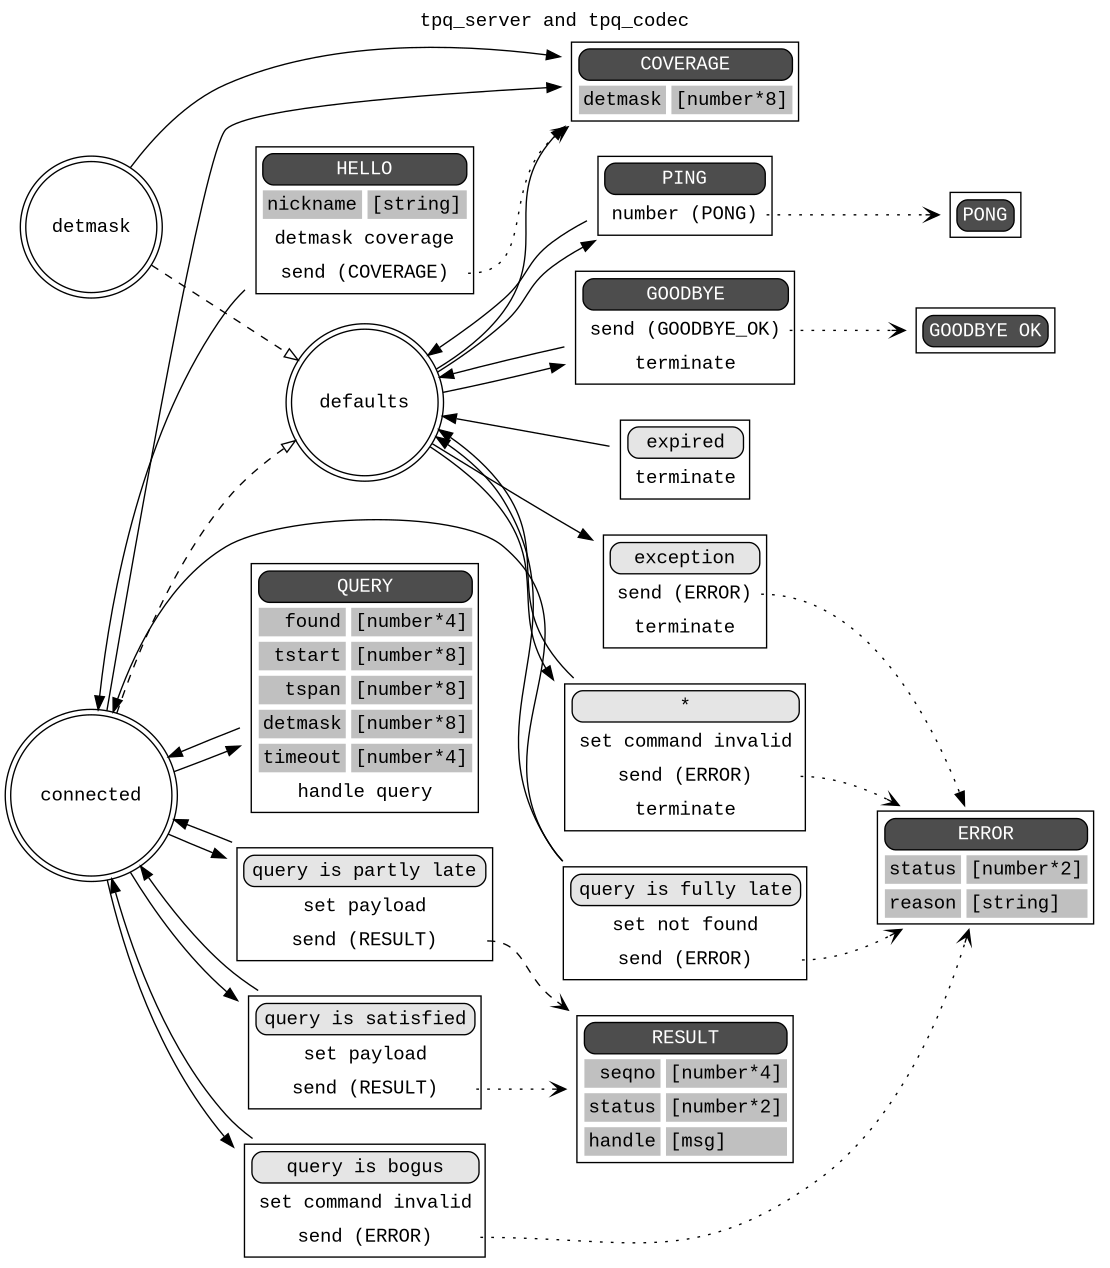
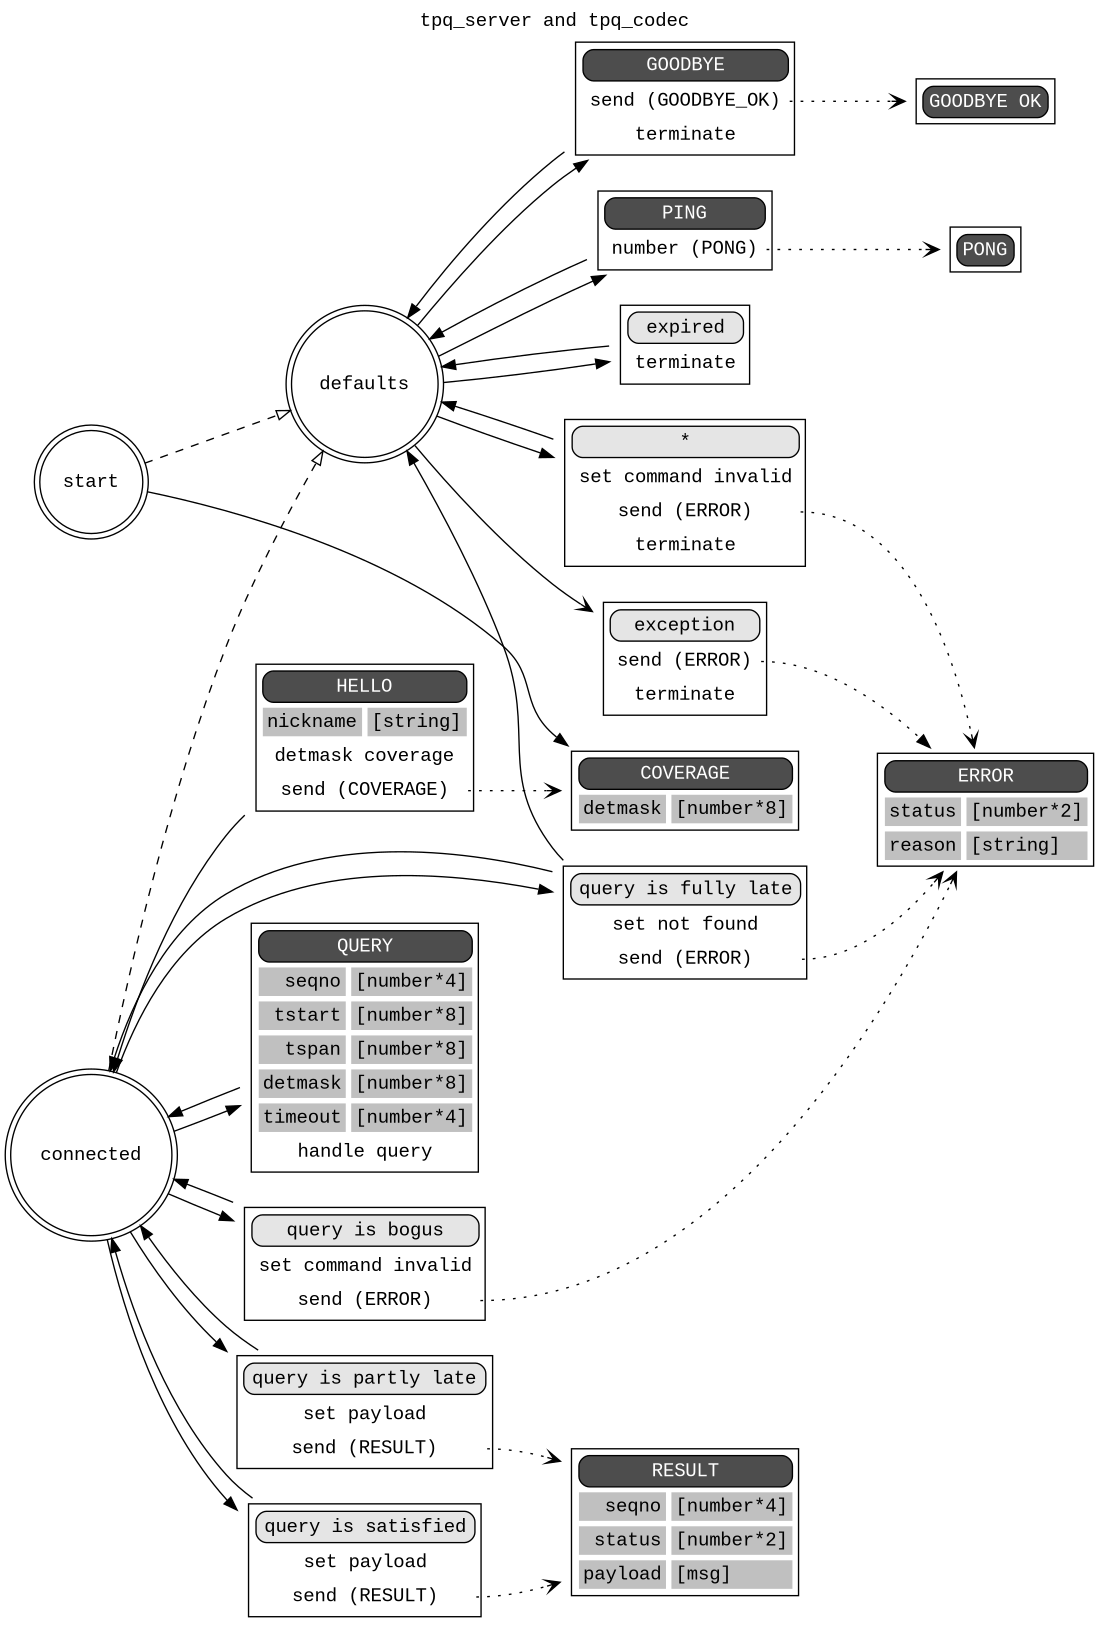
(91, 227) -> (91, 482)
(525, 253) -> (520, 374)
(190, 259) -> (284, 893)
(521, 498) -> (493, 530)
(313, 621) -> (313, 981)
(526, 965) -> (517, 1451)
(622, 1141) -> (622, 1574)
